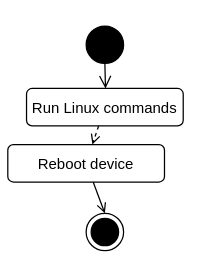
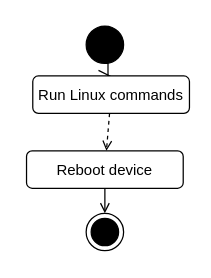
(105, 107) -> (111, 94)
(86, 163) -> (105, 169)
